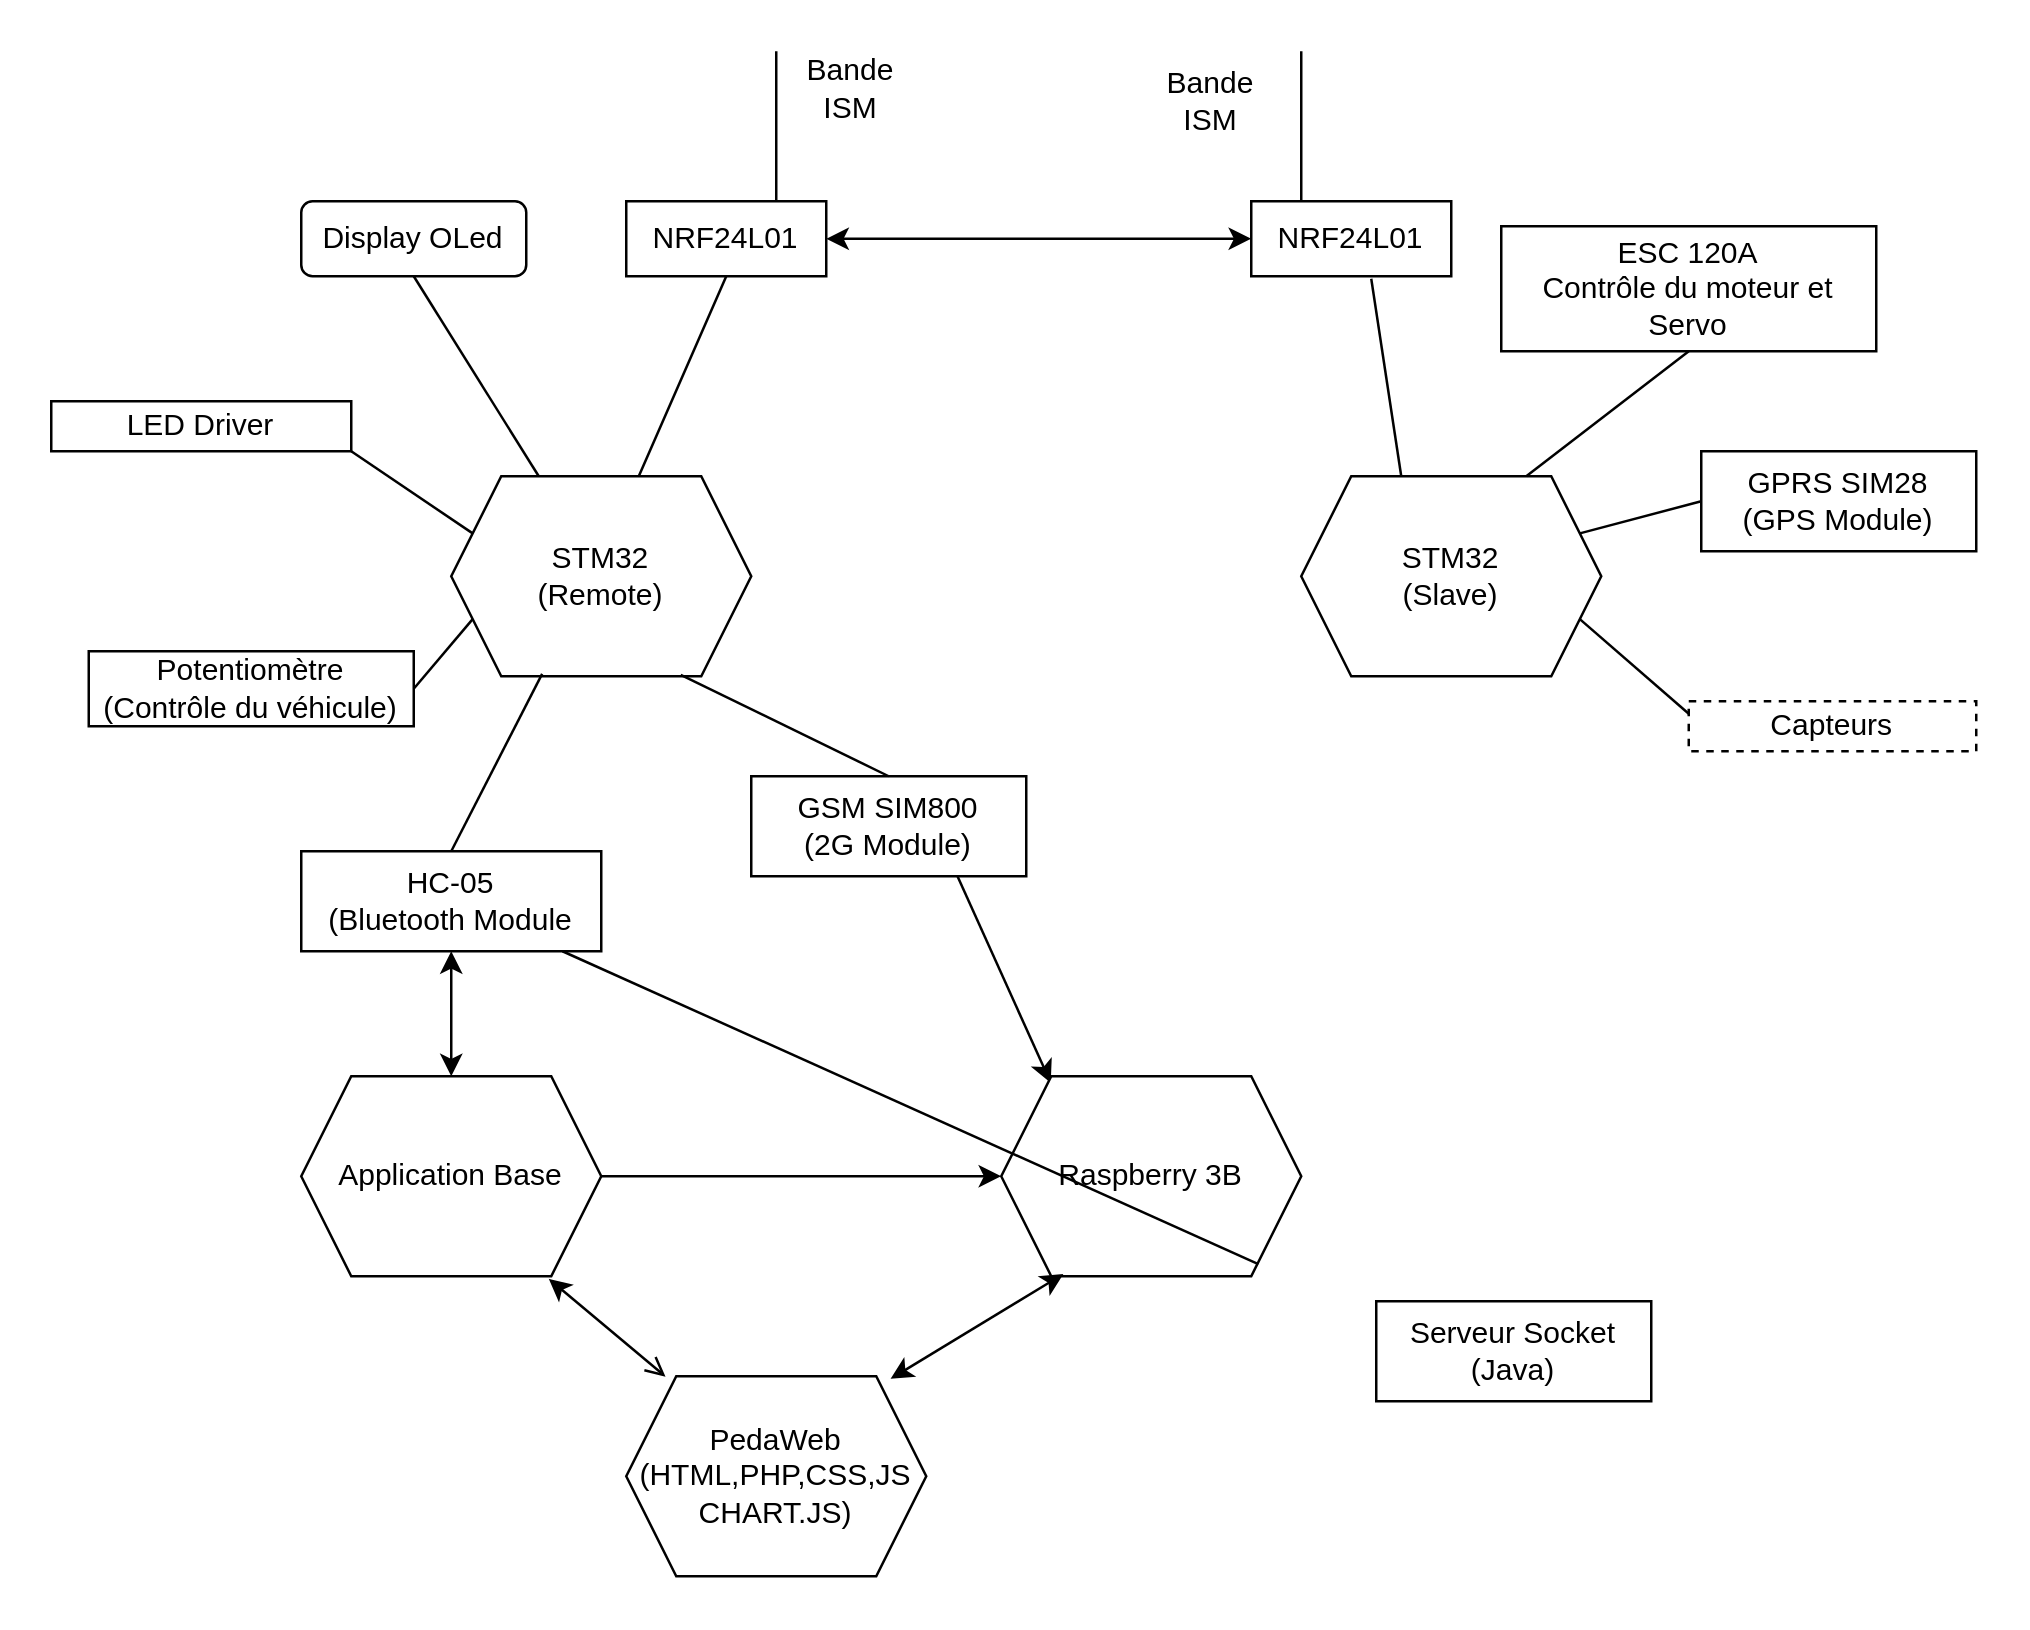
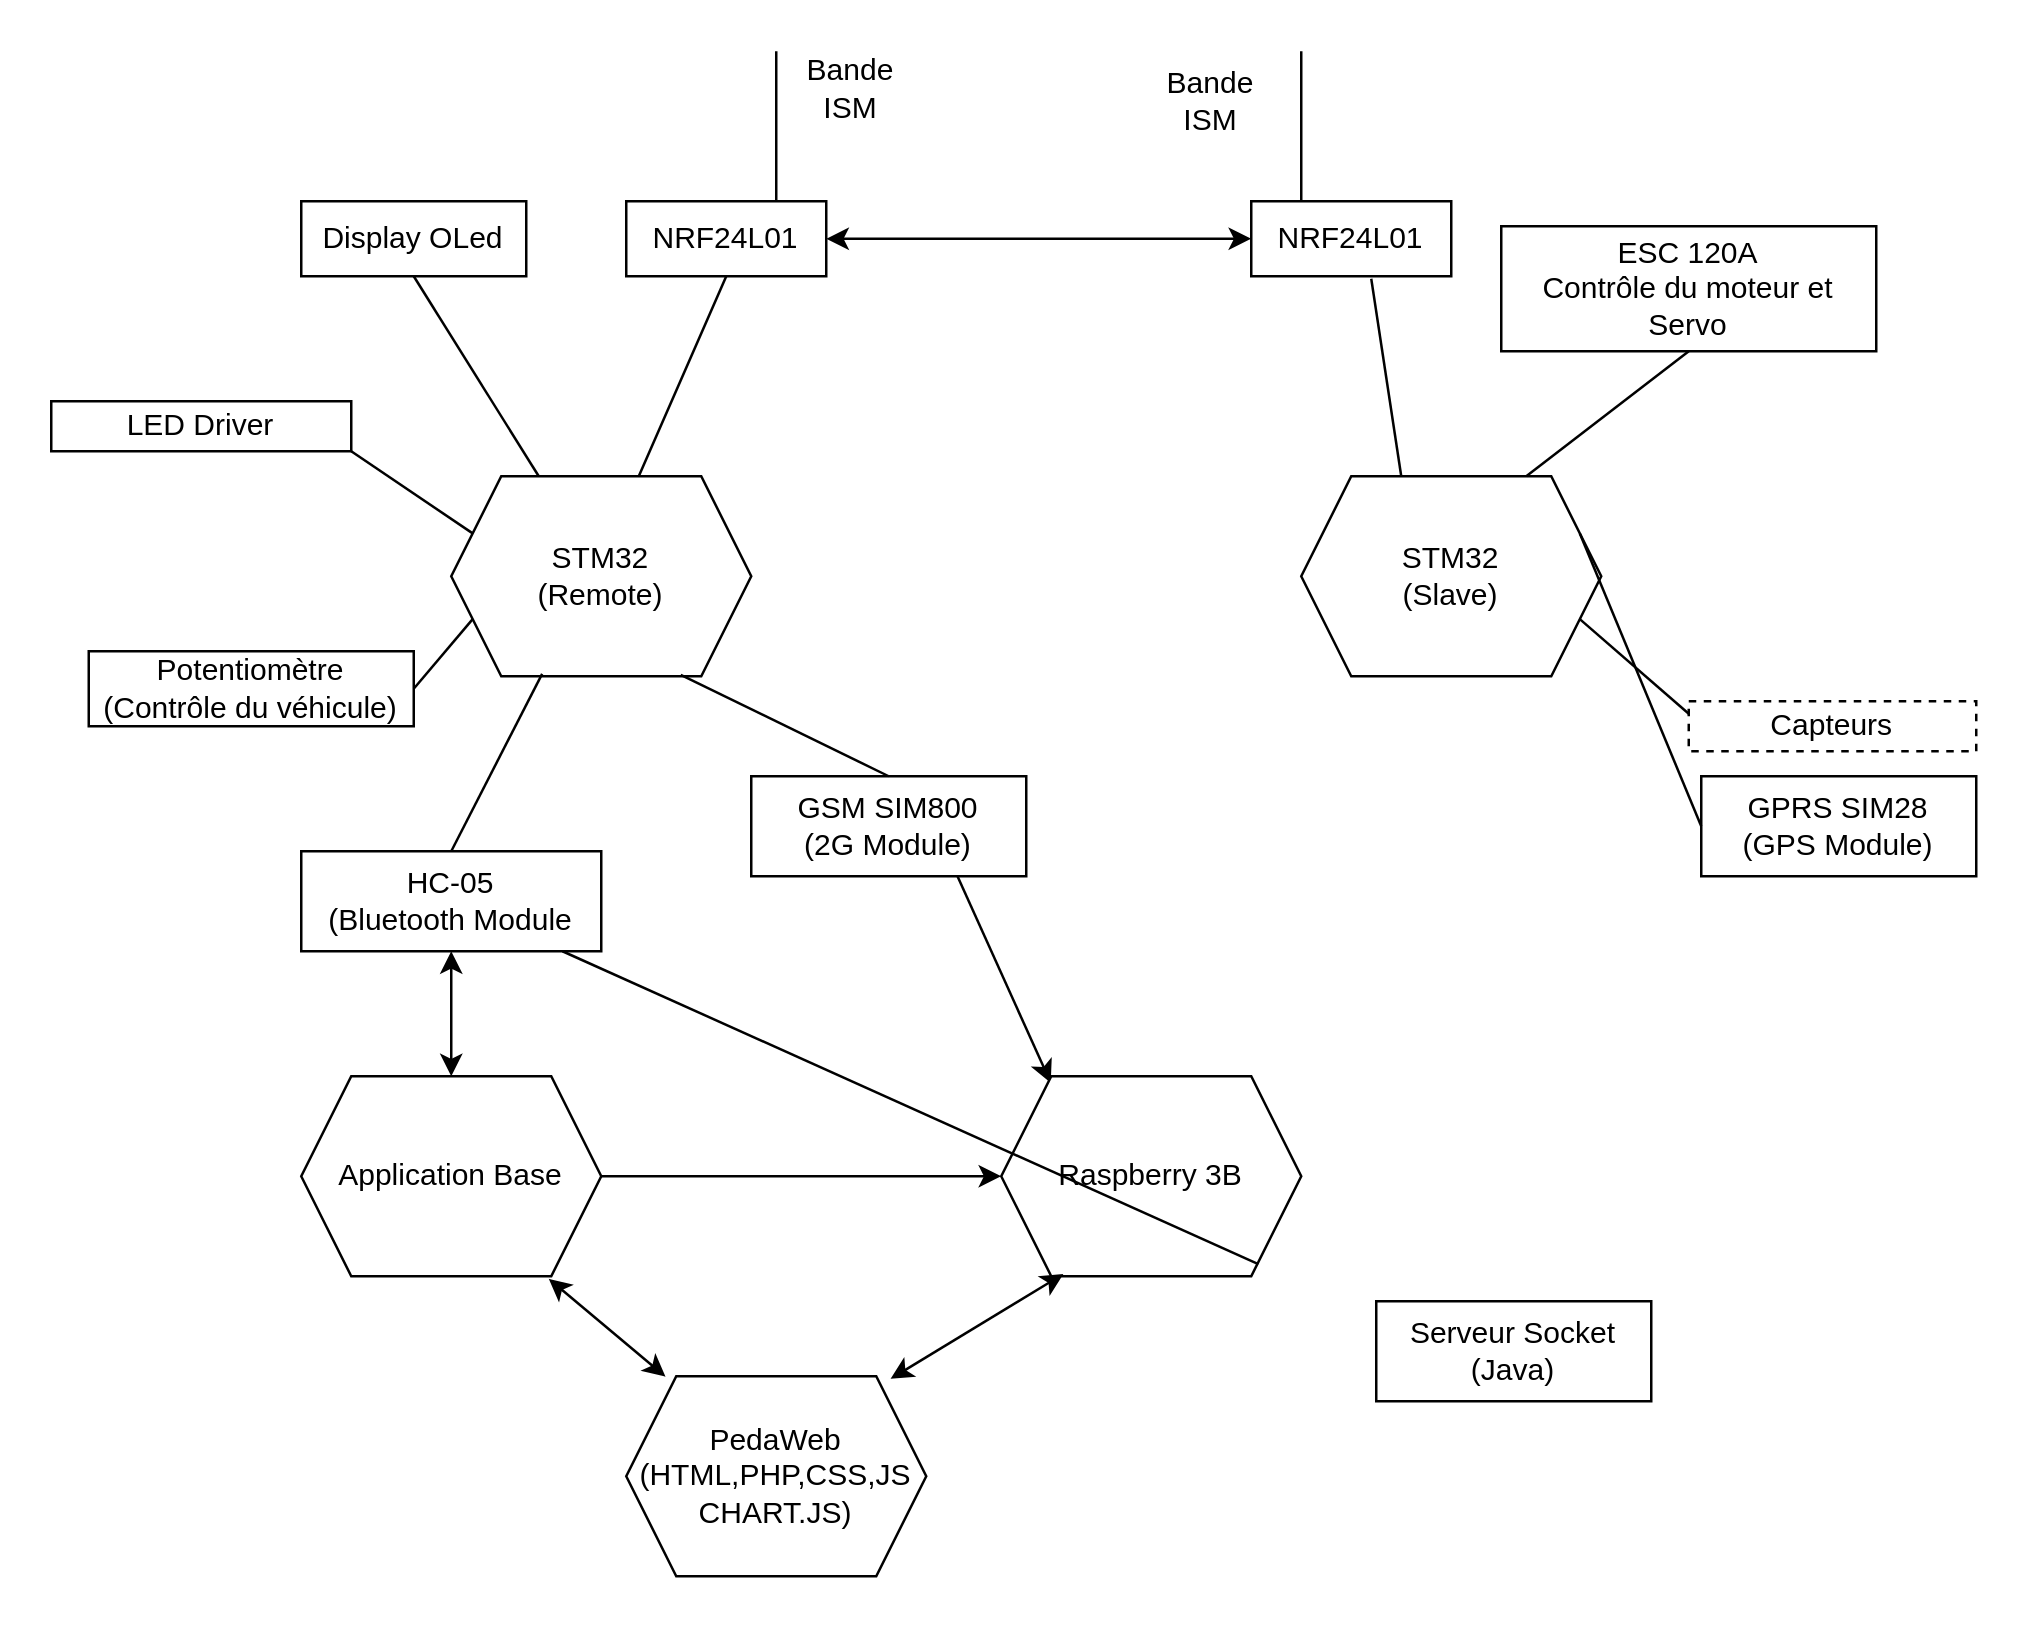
(414, 239) -> (414, 239)
(1839, 501) -> (1839, 826)
(654, 1367) -> (652, 1365)
